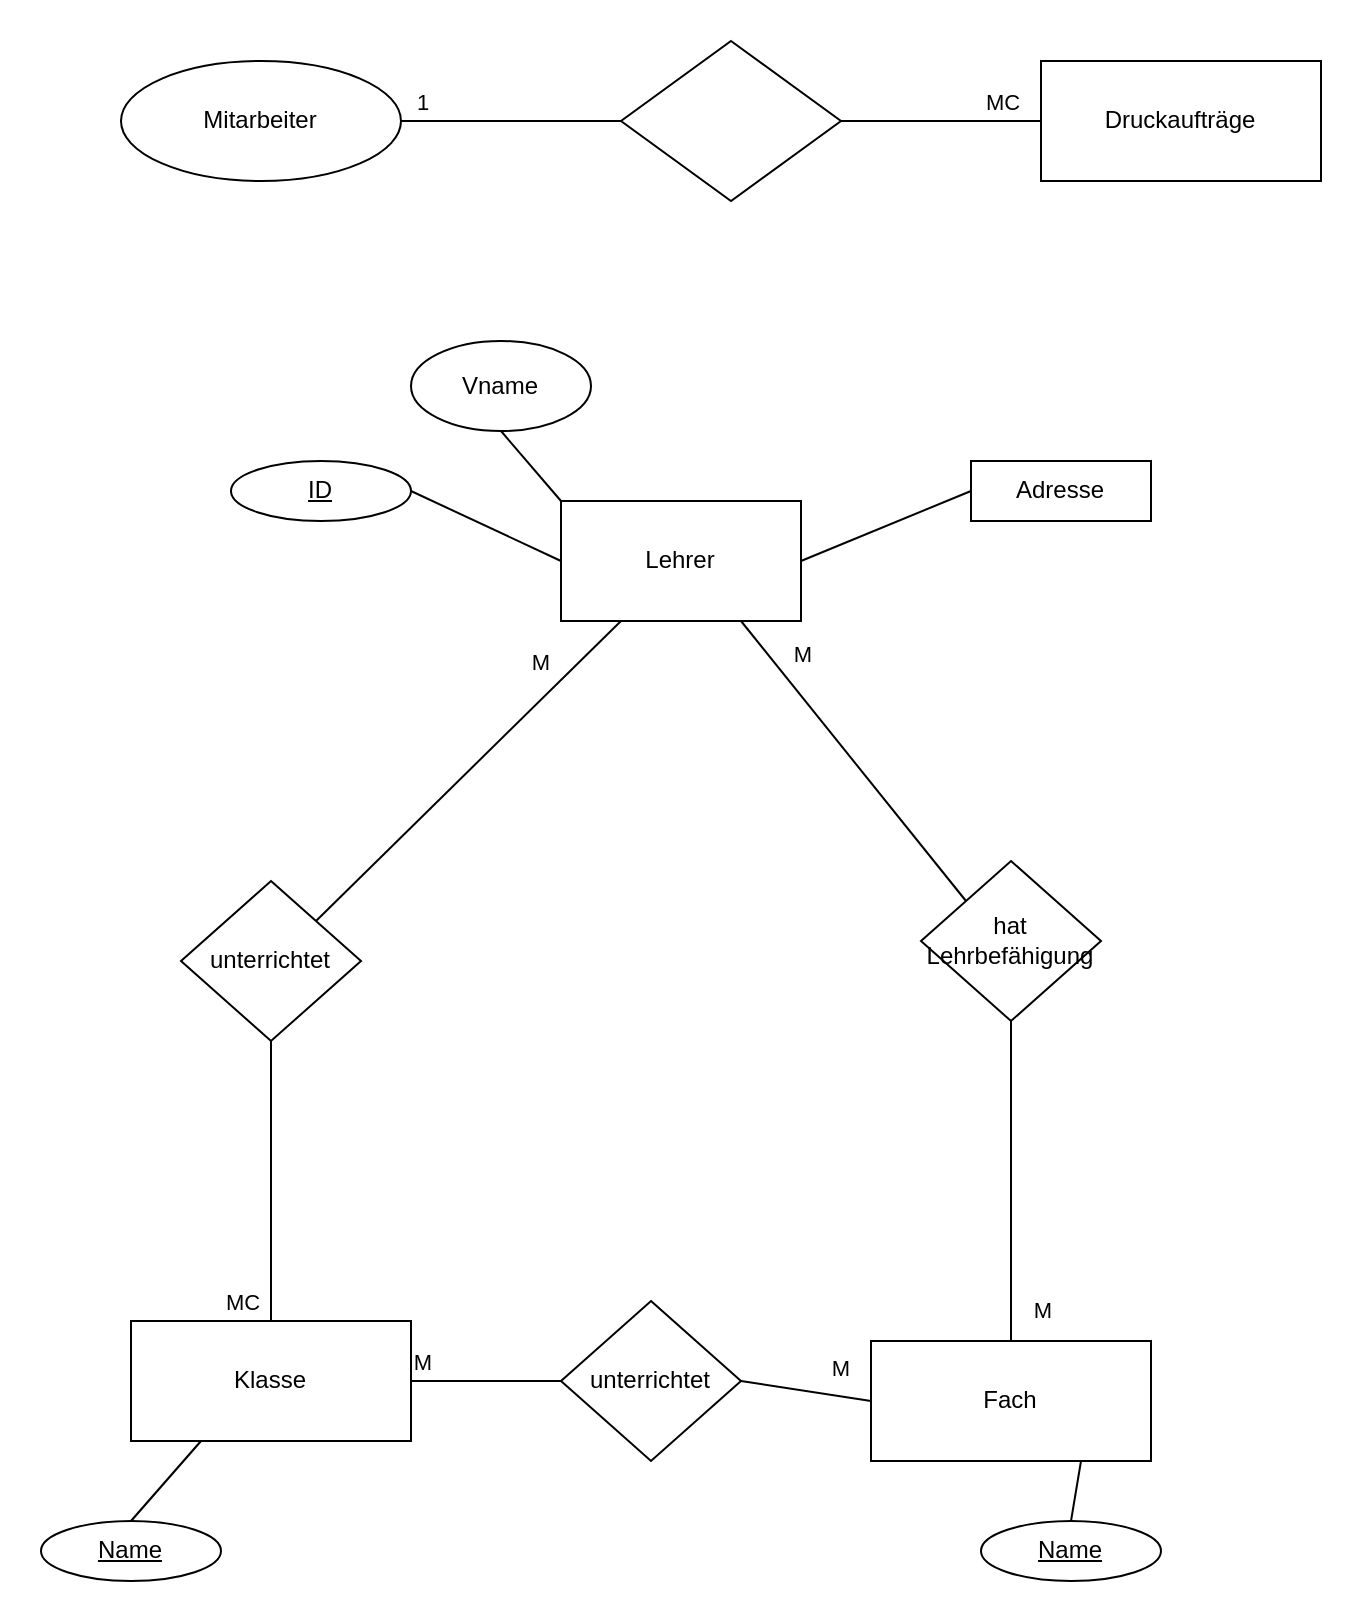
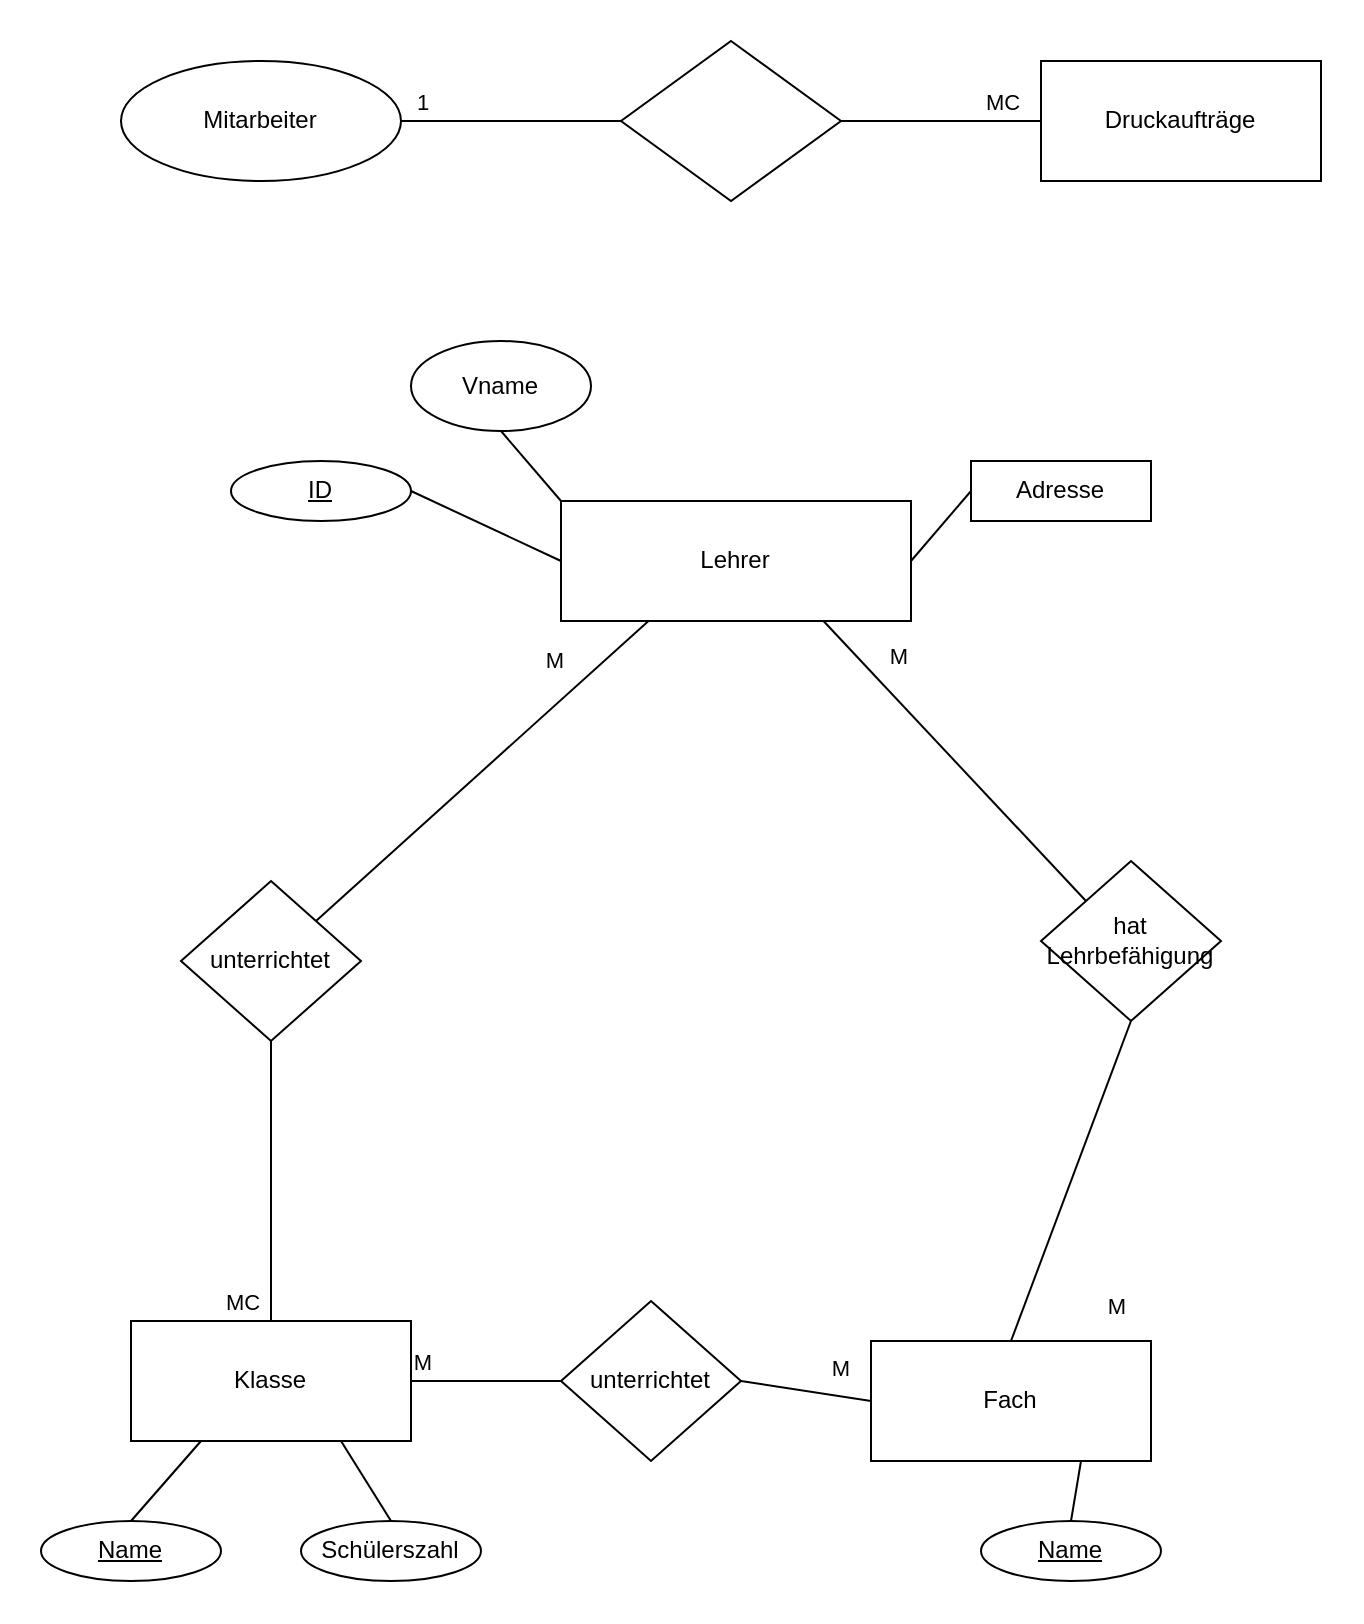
(681, 561) -> (736, 561)
(1011, 941) -> (1131, 941)
none -> (366, 1481)
none -> (391, 1551)
